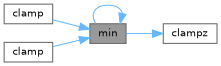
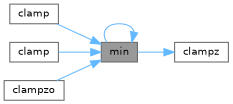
none -> (34, 90)
